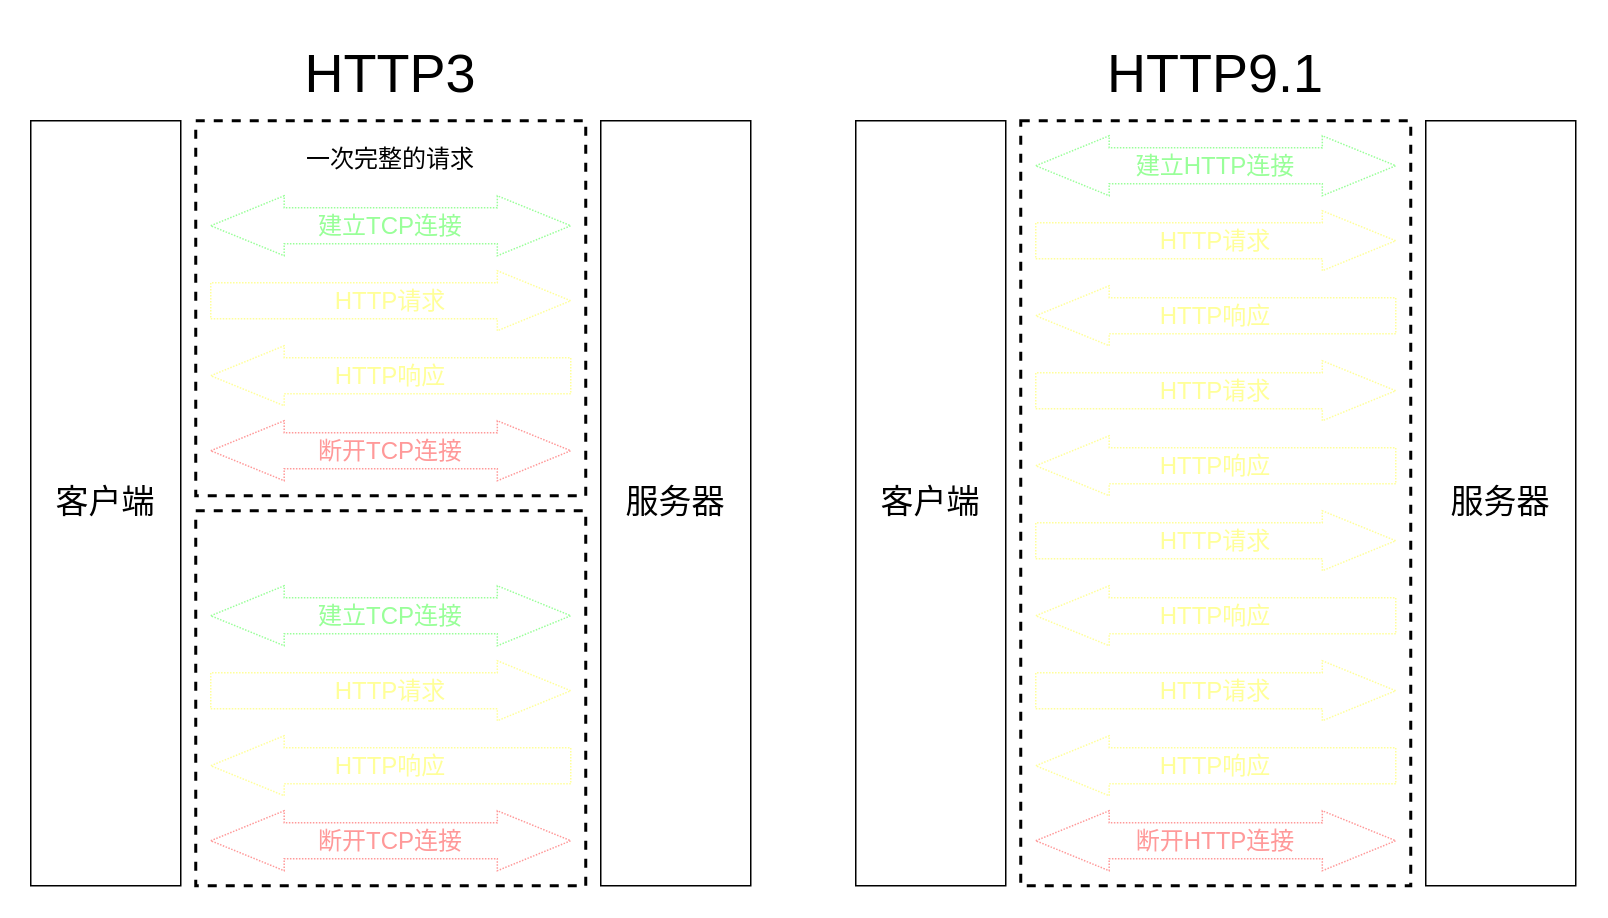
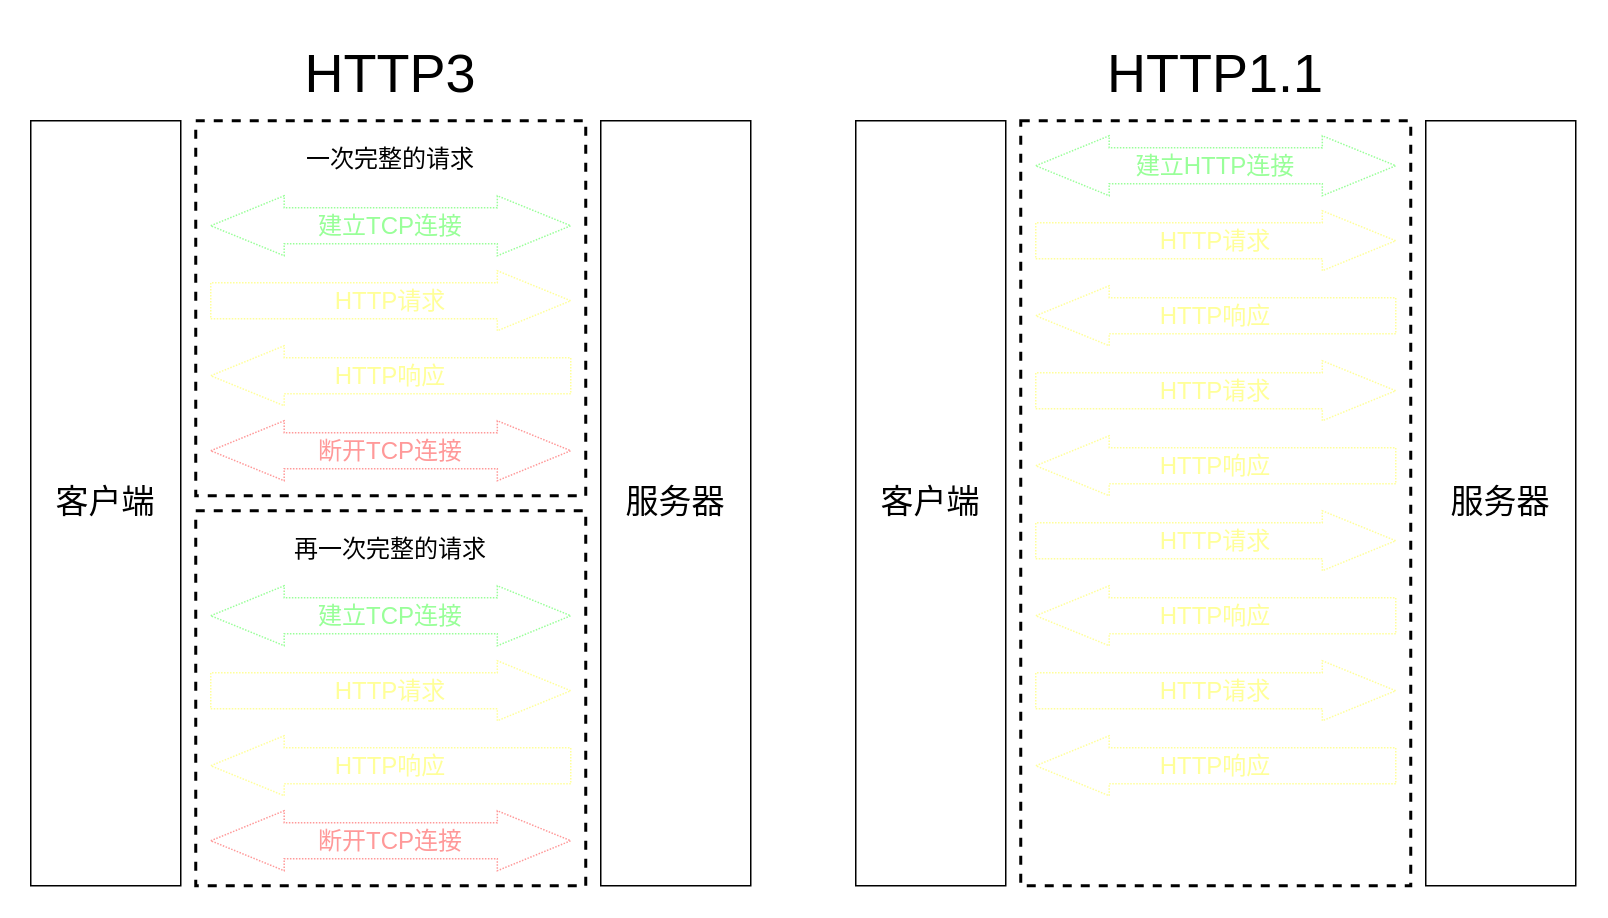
(1216, 73) -> (1216, 73)
none -> (391, 548)
(1216, 841) -> none
